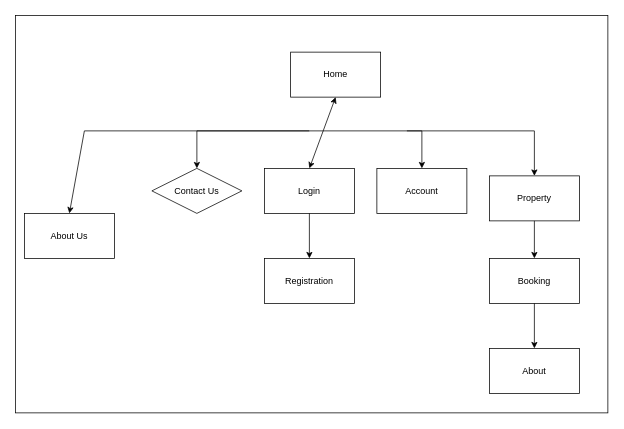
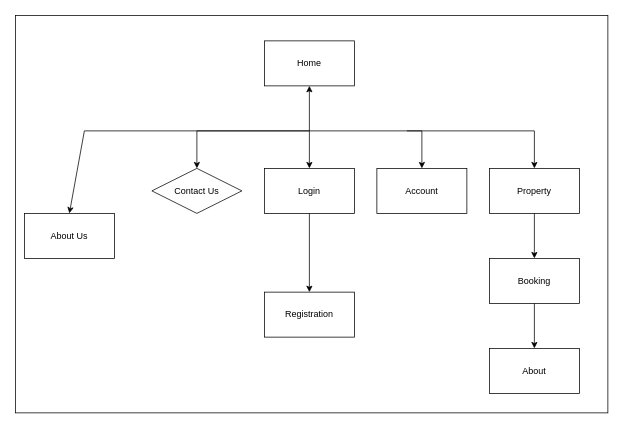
(336, 75) -> (309, 63)
(534, 198) -> (534, 191)
(309, 281) -> (309, 315)
